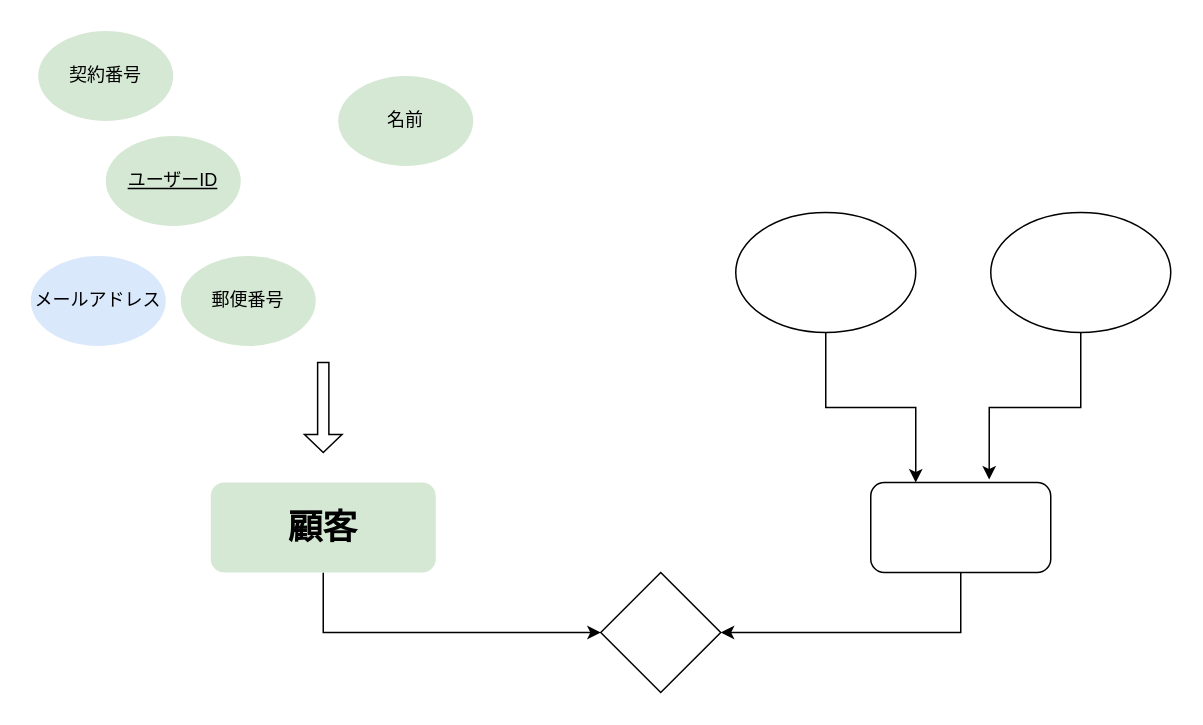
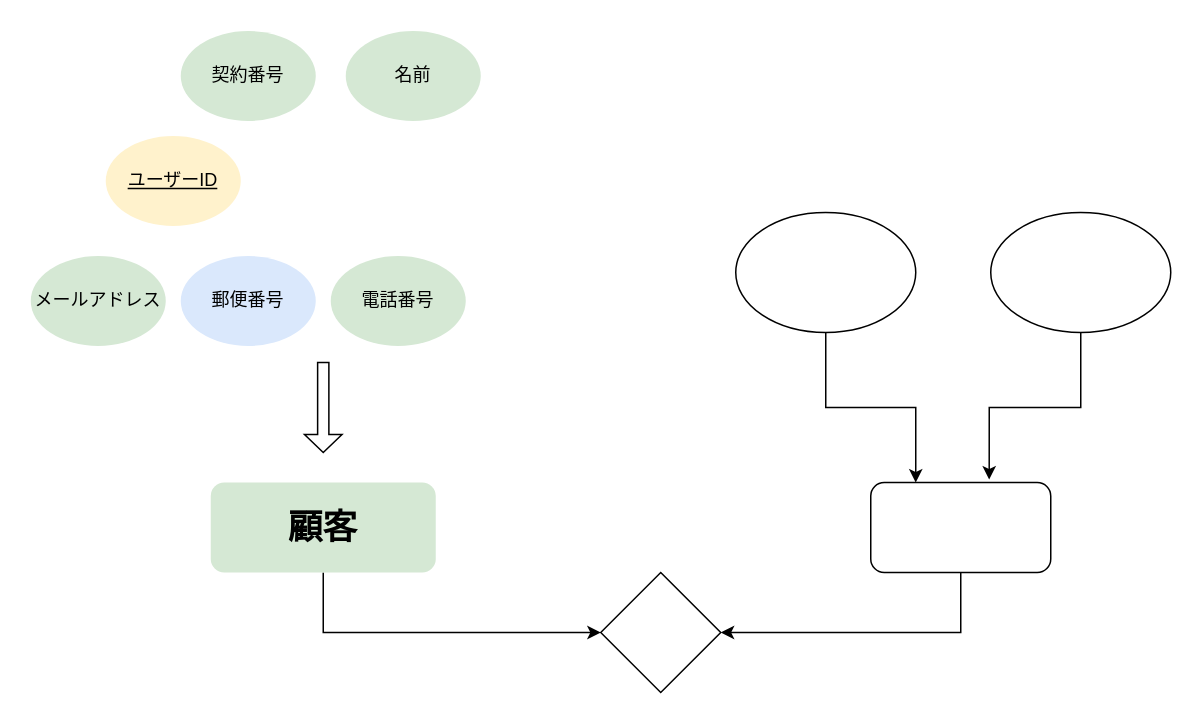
(106, 76) -> (248, 76)
(406, 121) -> (413, 76)
(173, 181) -> (173, 181)
(98, 301) -> (98, 301)
(248, 301) -> (248, 301)
none -> (398, 301)
